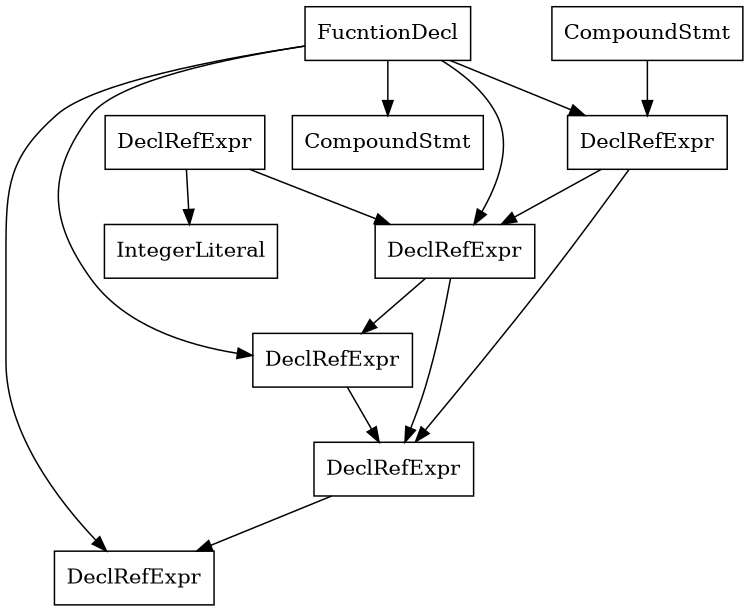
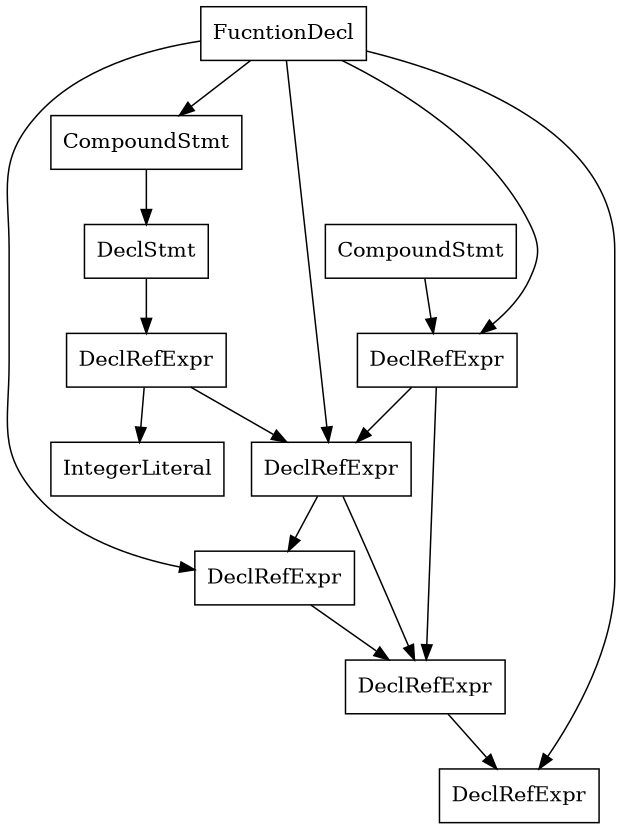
none -> (146, 251)
